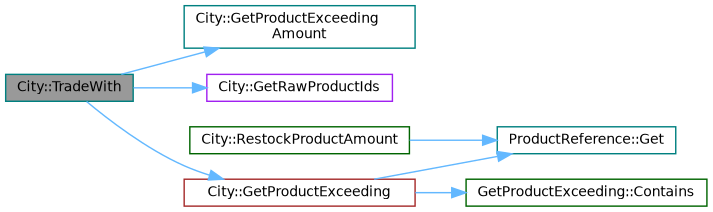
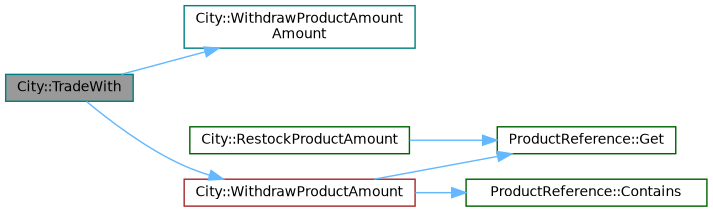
(300, 27) -> (300, 27)
(300, 88) -> none
(586, 140) -> (586, 140)
(300, 193) -> (300, 193)
(586, 193) -> (586, 193)
